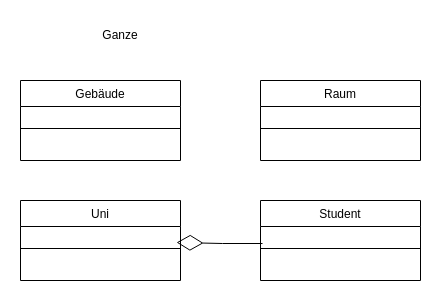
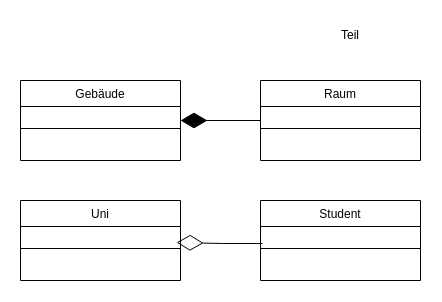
(121, 36) -> none
none -> (351, 36)
none -> (232, 121)
